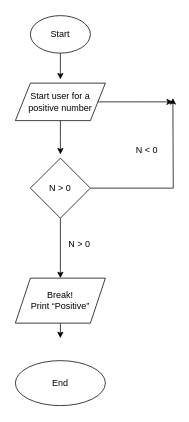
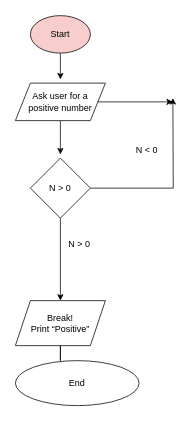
(60, 34) -> (60, 34)
(60, 102) -> (60, 102)
(60, 300) -> (60, 323)
(60, 383) -> (77, 383)
